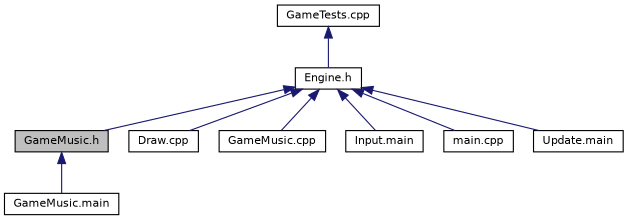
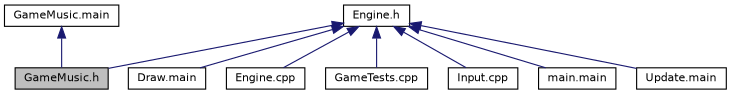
(328, 53) -> (377, 53)
(164, 141) -> (167, 78)
(272, 141) -> (266, 78)
(384, 141) -> (483, 78)
(479, 141) -> (577, 78)
(62, 178) -> (62, 53)
